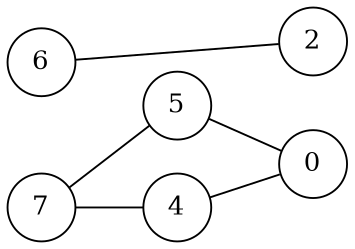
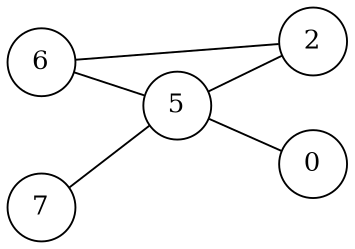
none -> (245, 74)
none -> (109, 84)
(177, 207) -> none
